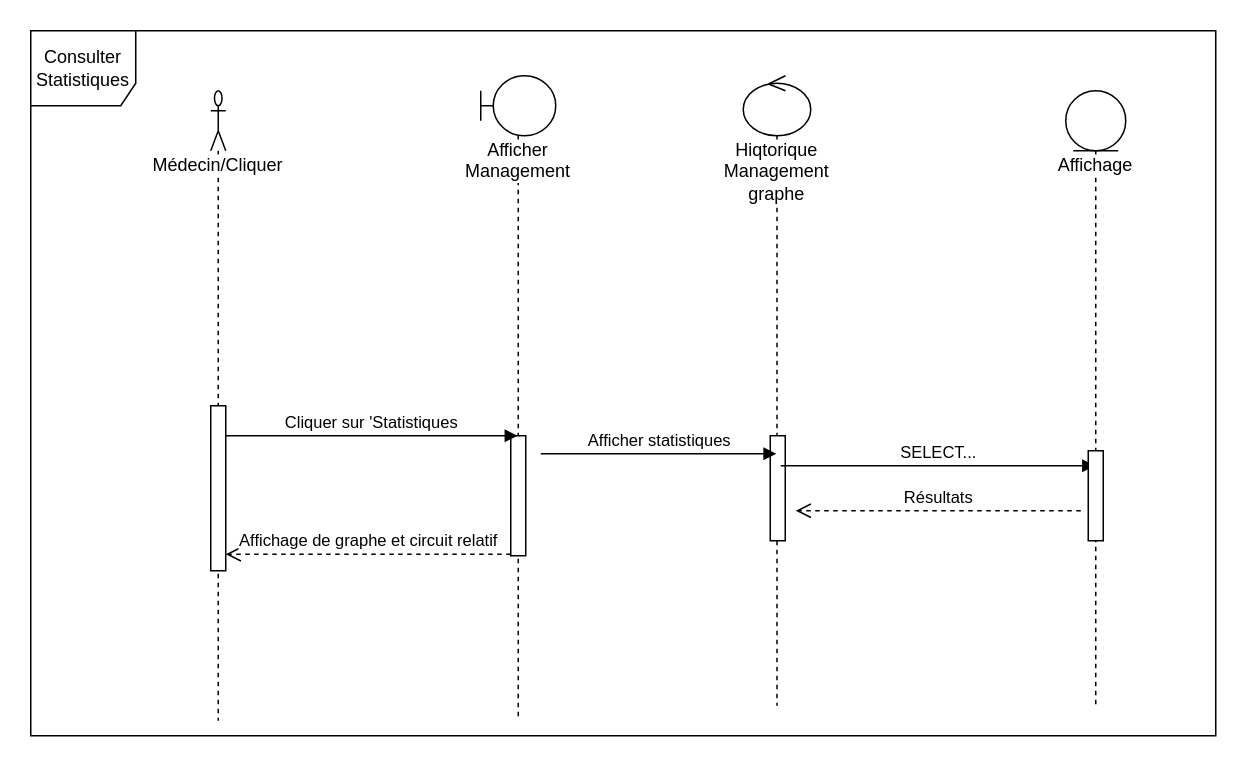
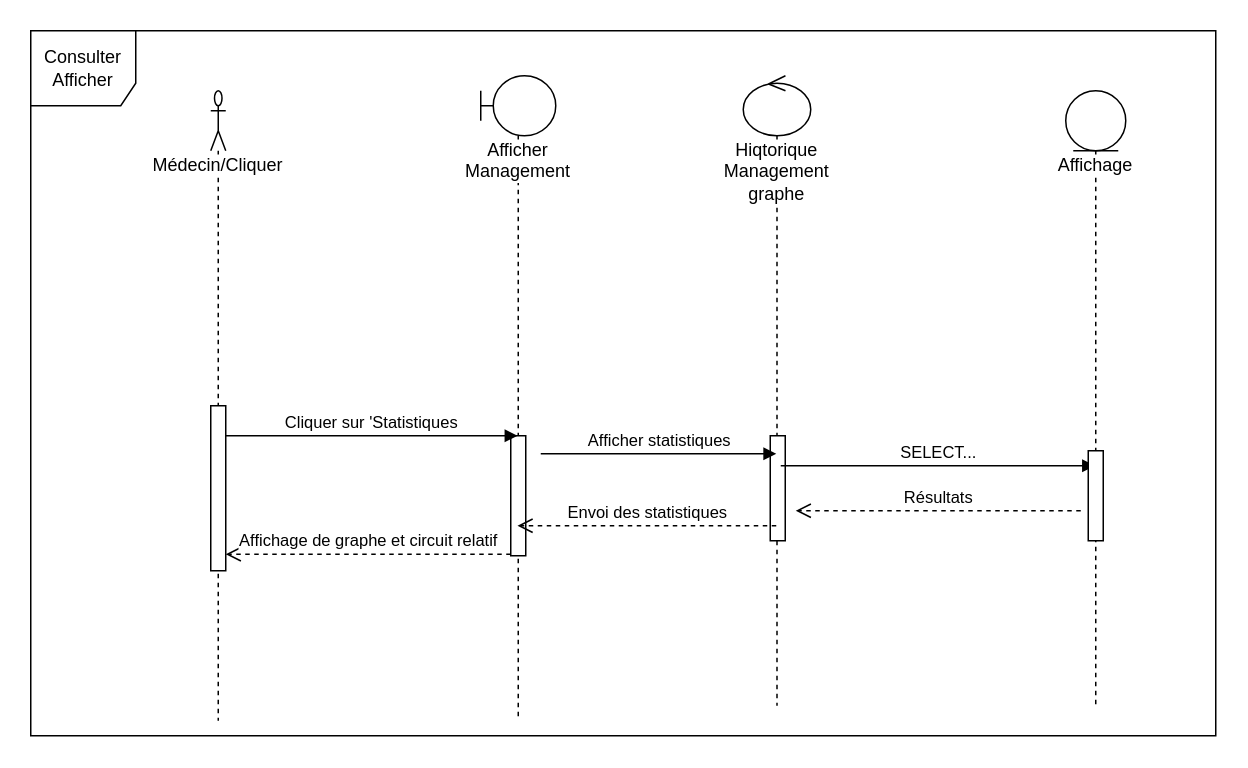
(83, 68) -> (83, 68)
none -> (649, 526)
